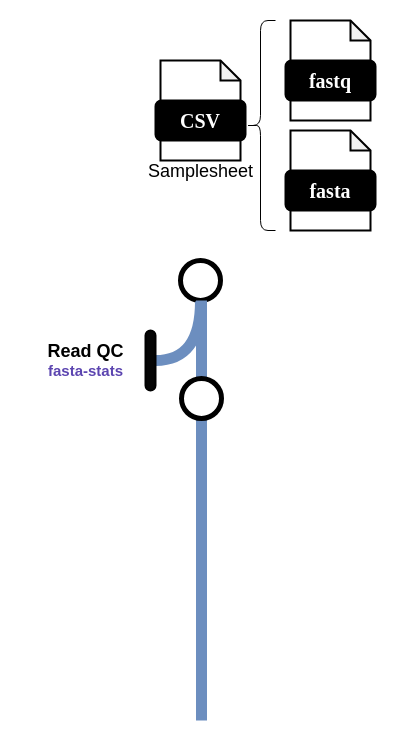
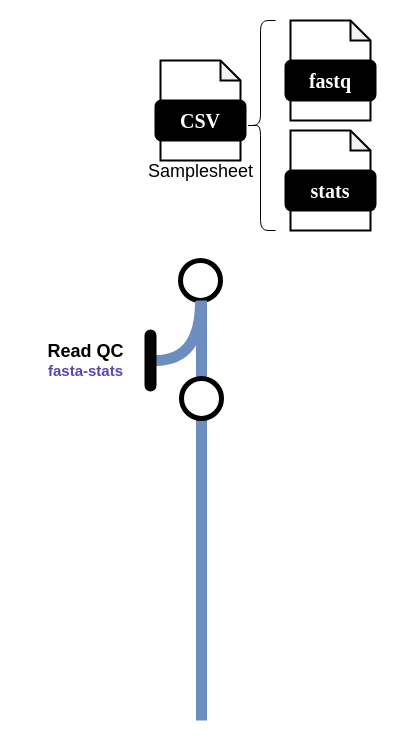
(331, 191) -> (331, 191)
